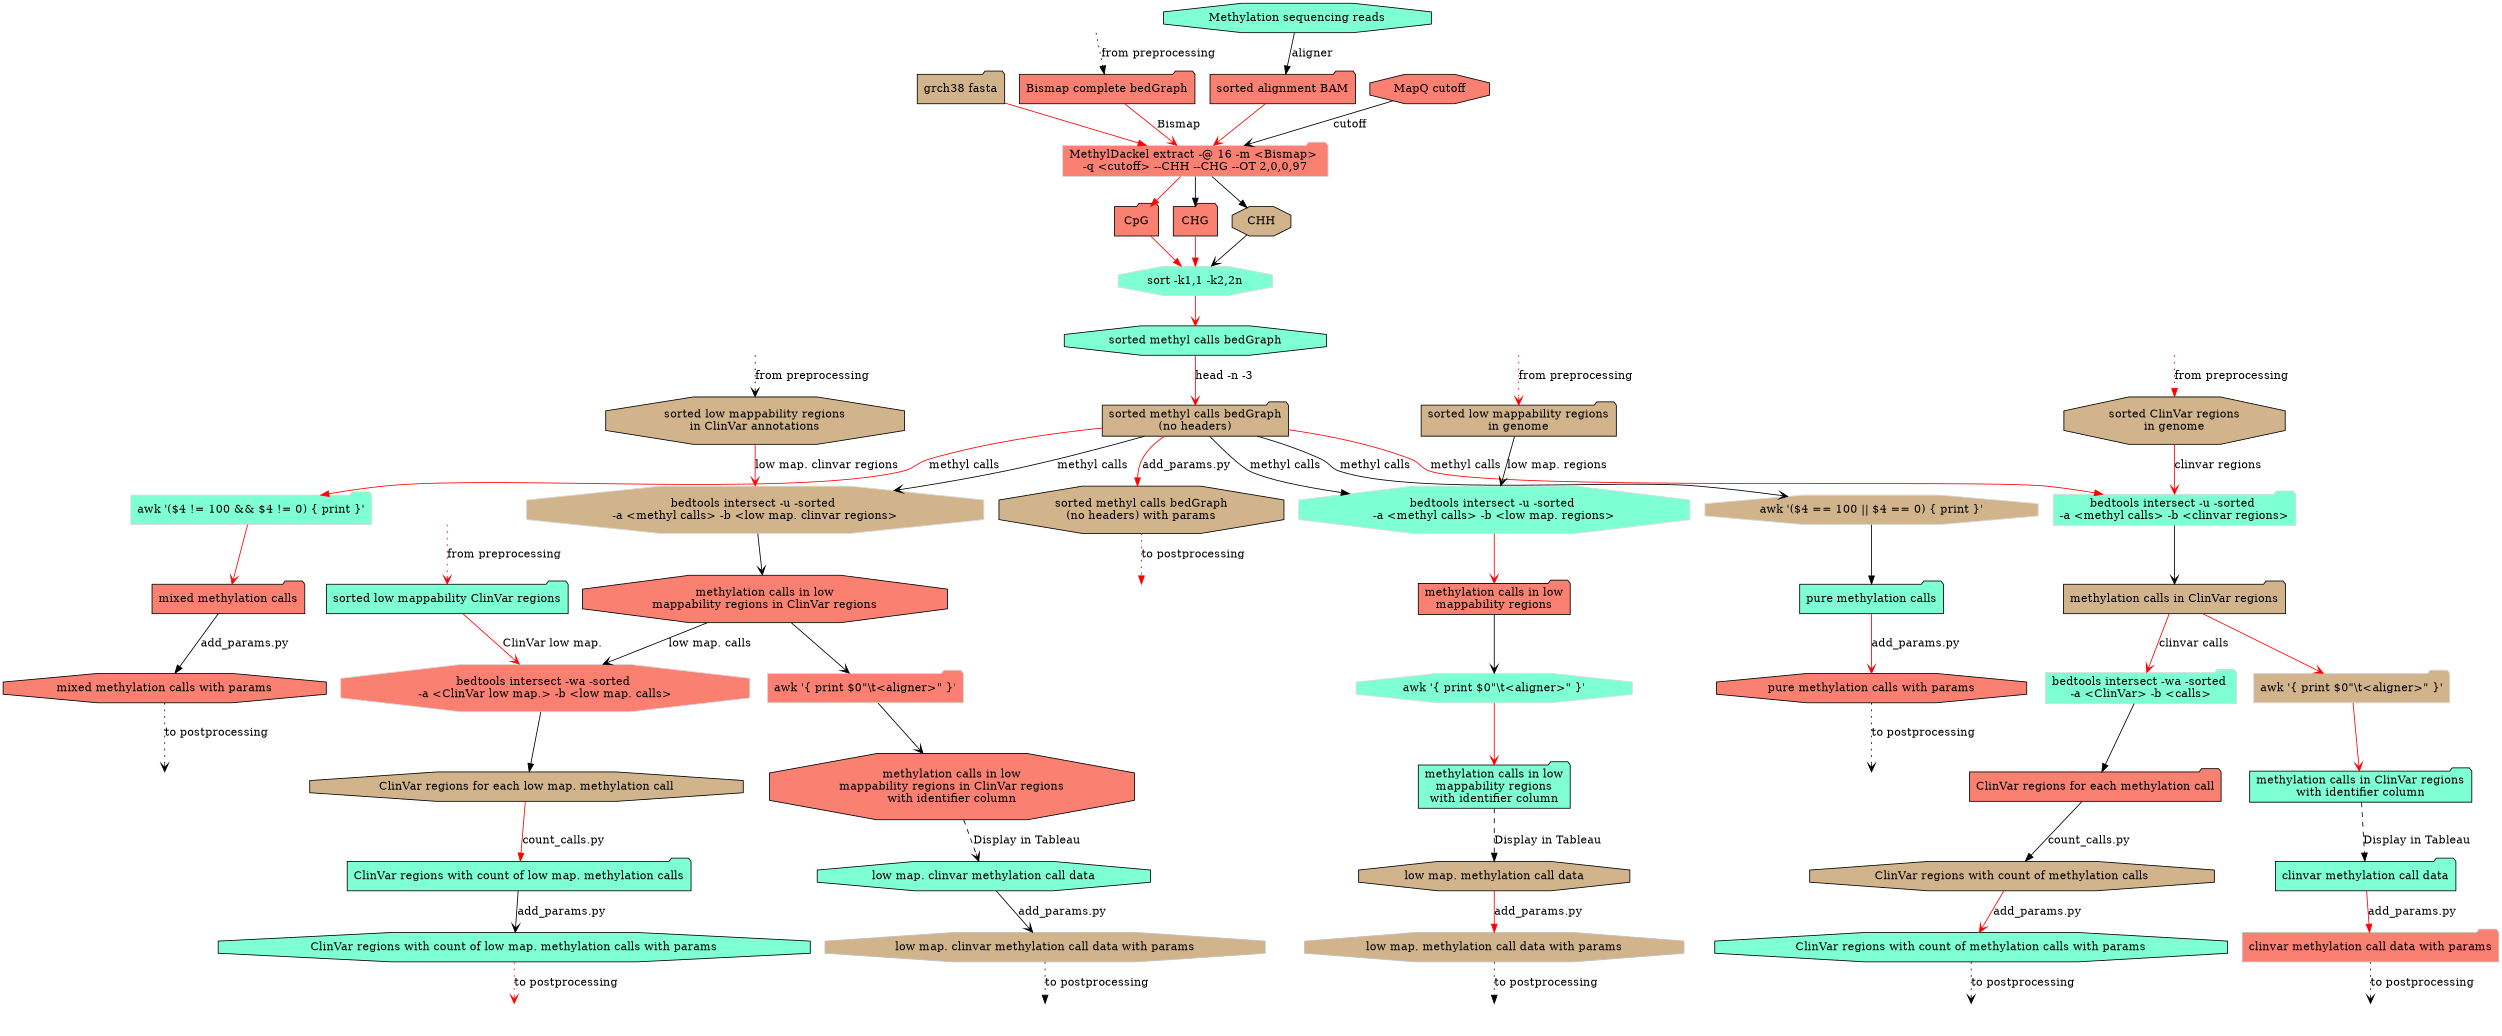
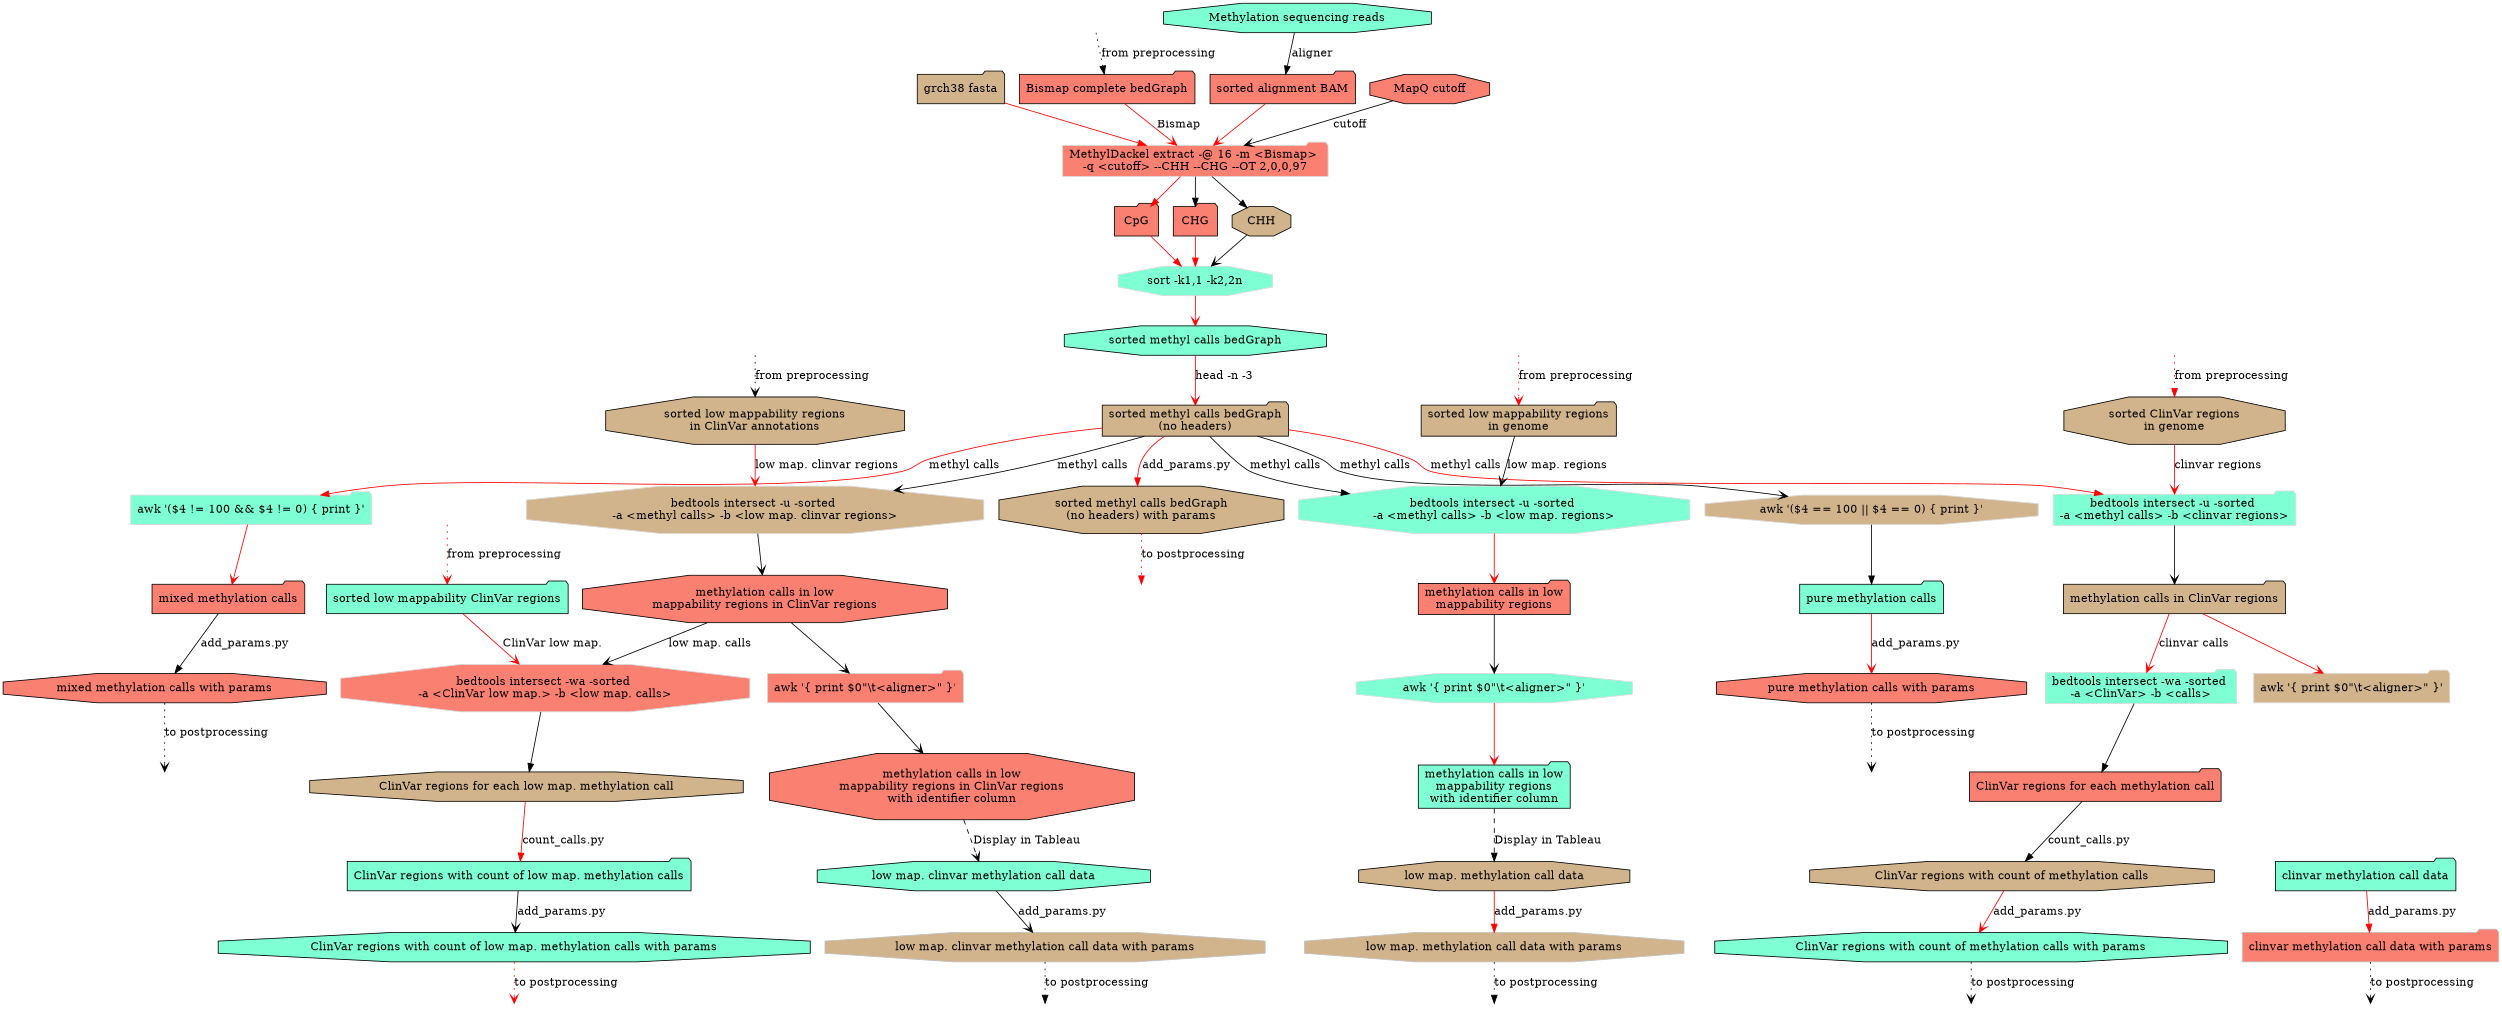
(2361, 787) -> none
